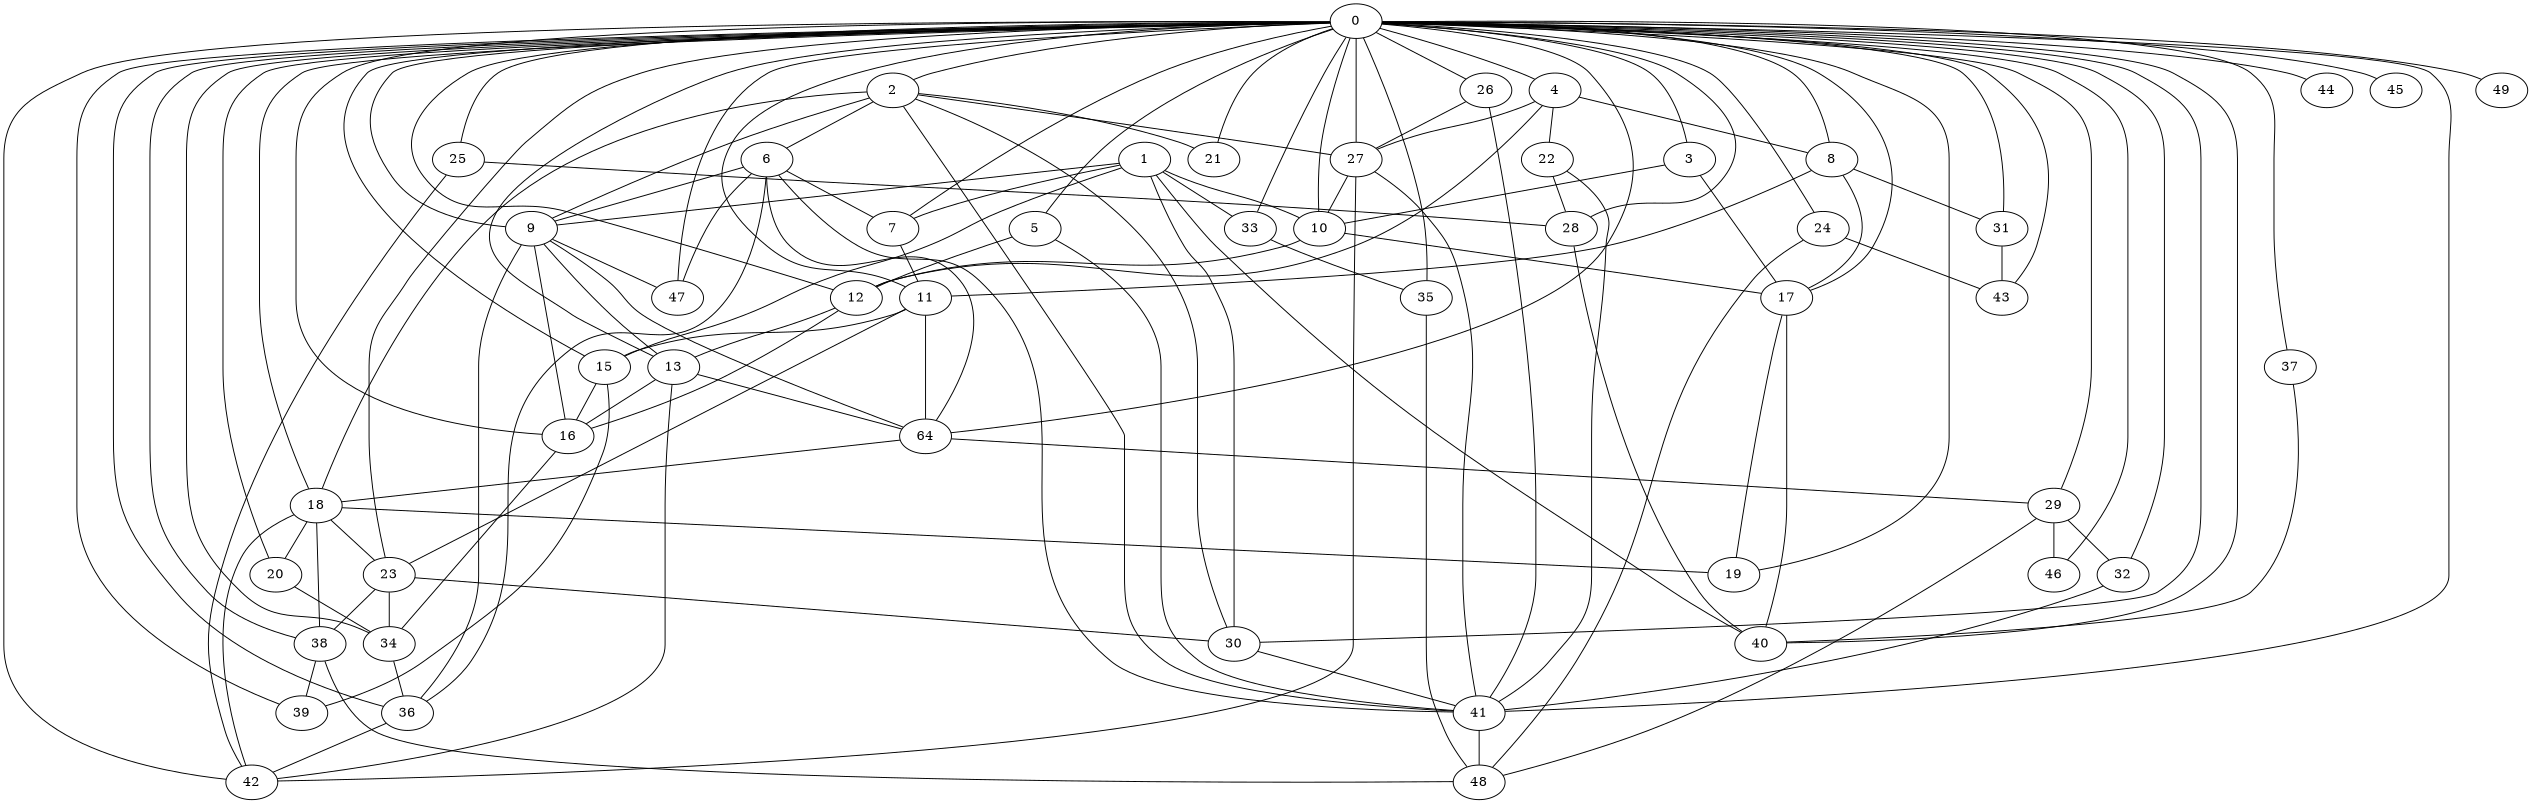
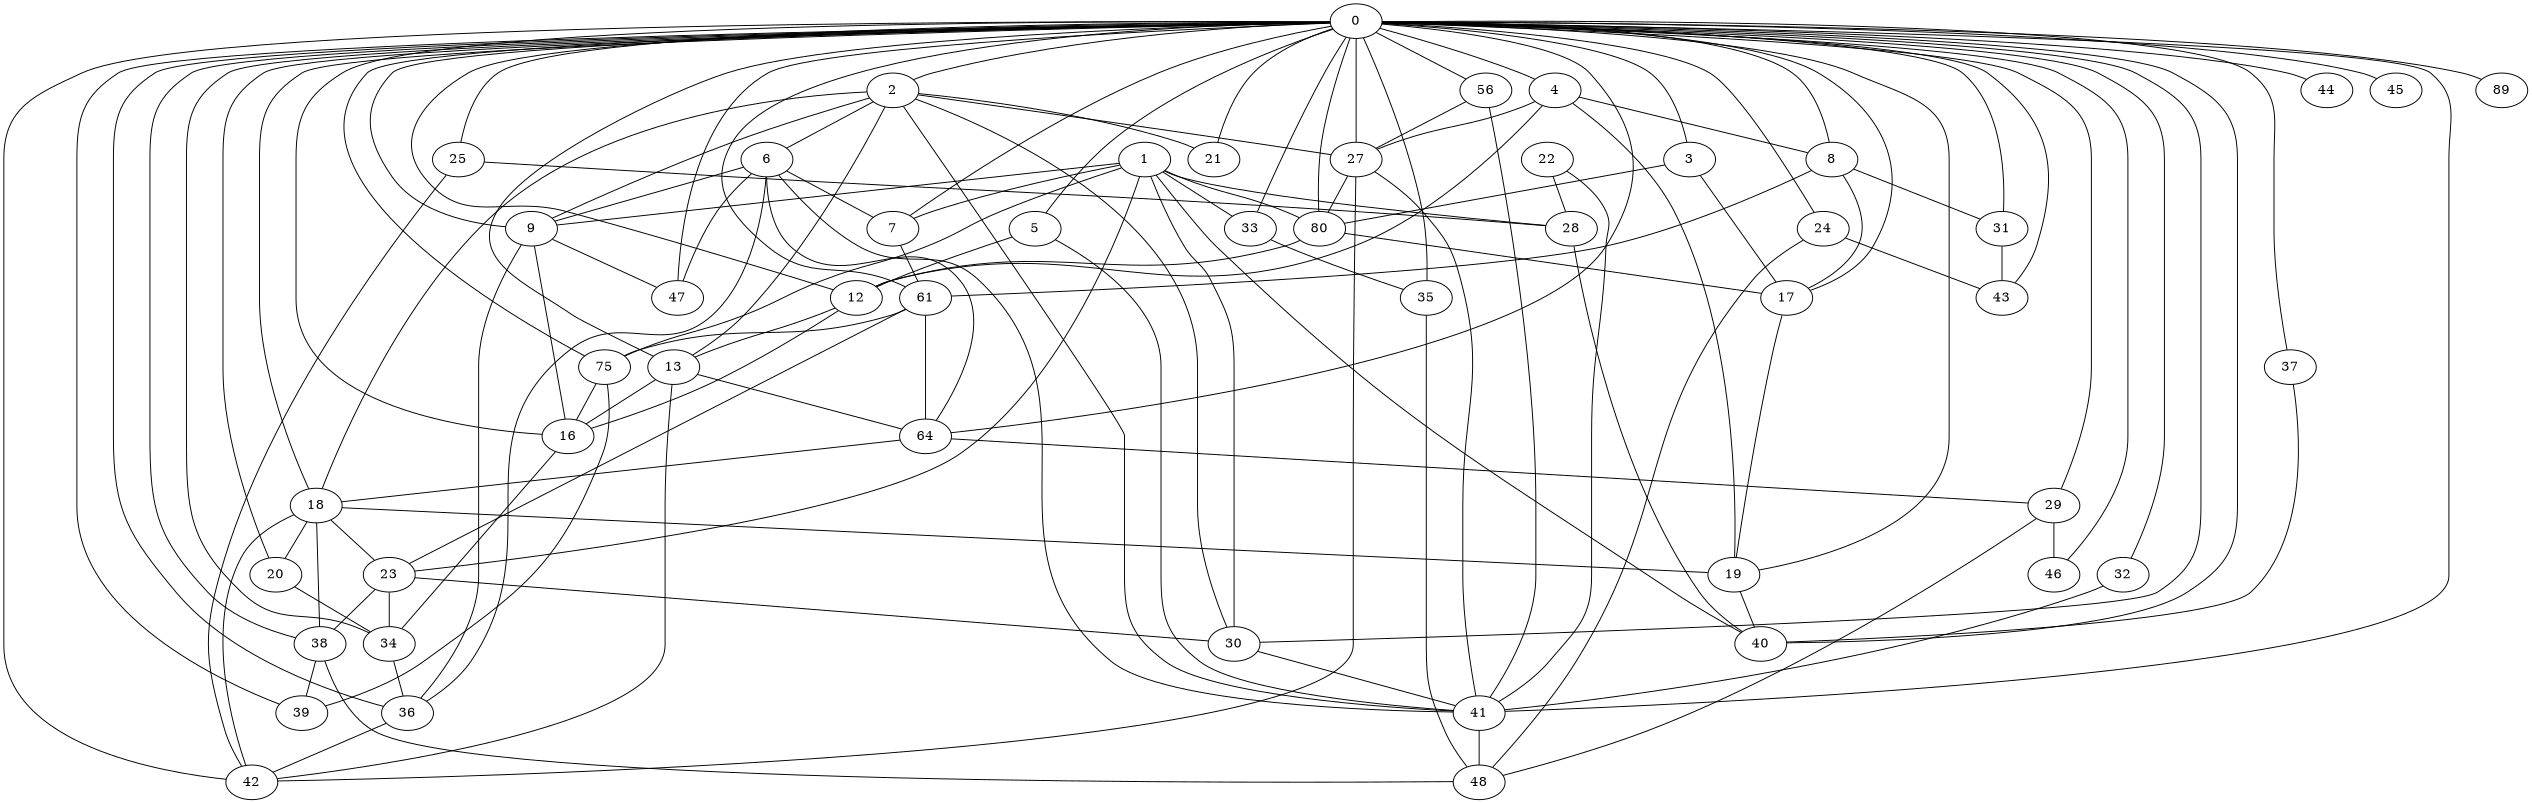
(683, 64) -> (856, 496)
(1665, 68) -> (1344, 204)
(1486, 90) -> (1486, 90)
(2502, 90) -> (2502, 90)
(1551, 125) -> (1709, 307)
(1320, 229) -> (1320, 229)
(926, 298) -> (926, 298)
(598, 302) -> (803, 243)
(725, 356) -> none
(605, 367) -> (605, 367)
(1787, 472) -> (1747, 609)
(2090, 542) -> none
